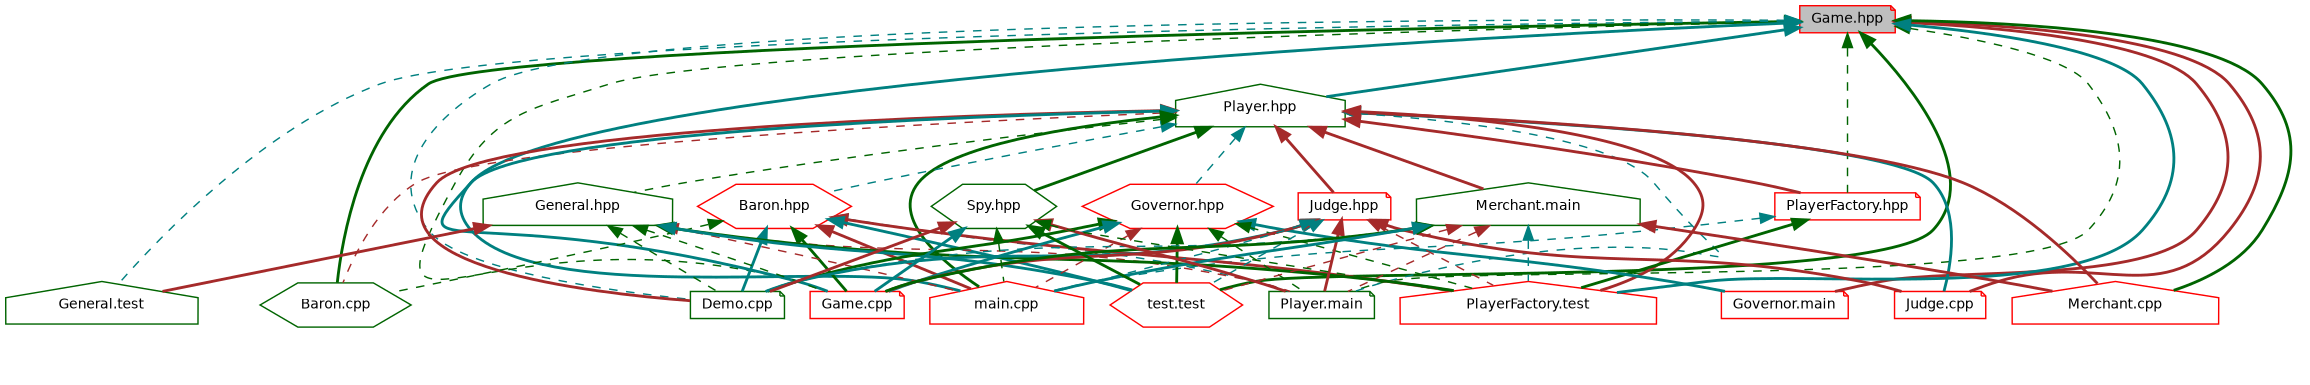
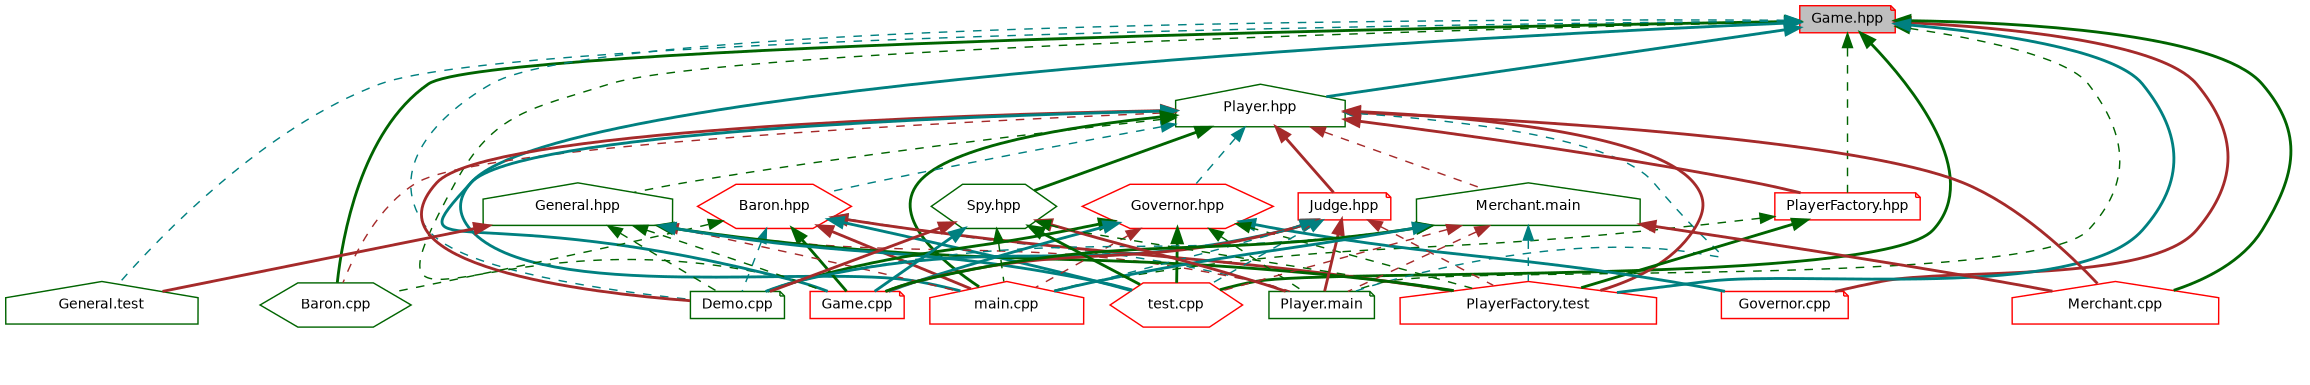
(1404, 161) -> (1404, 161)
(1548, 239) -> (1477, 244)
(755, 257) -> (755, 257)
(1176, 305) -> (1176, 305)
(1785, 305) -> (1785, 305)
(1940, 305) -> none
